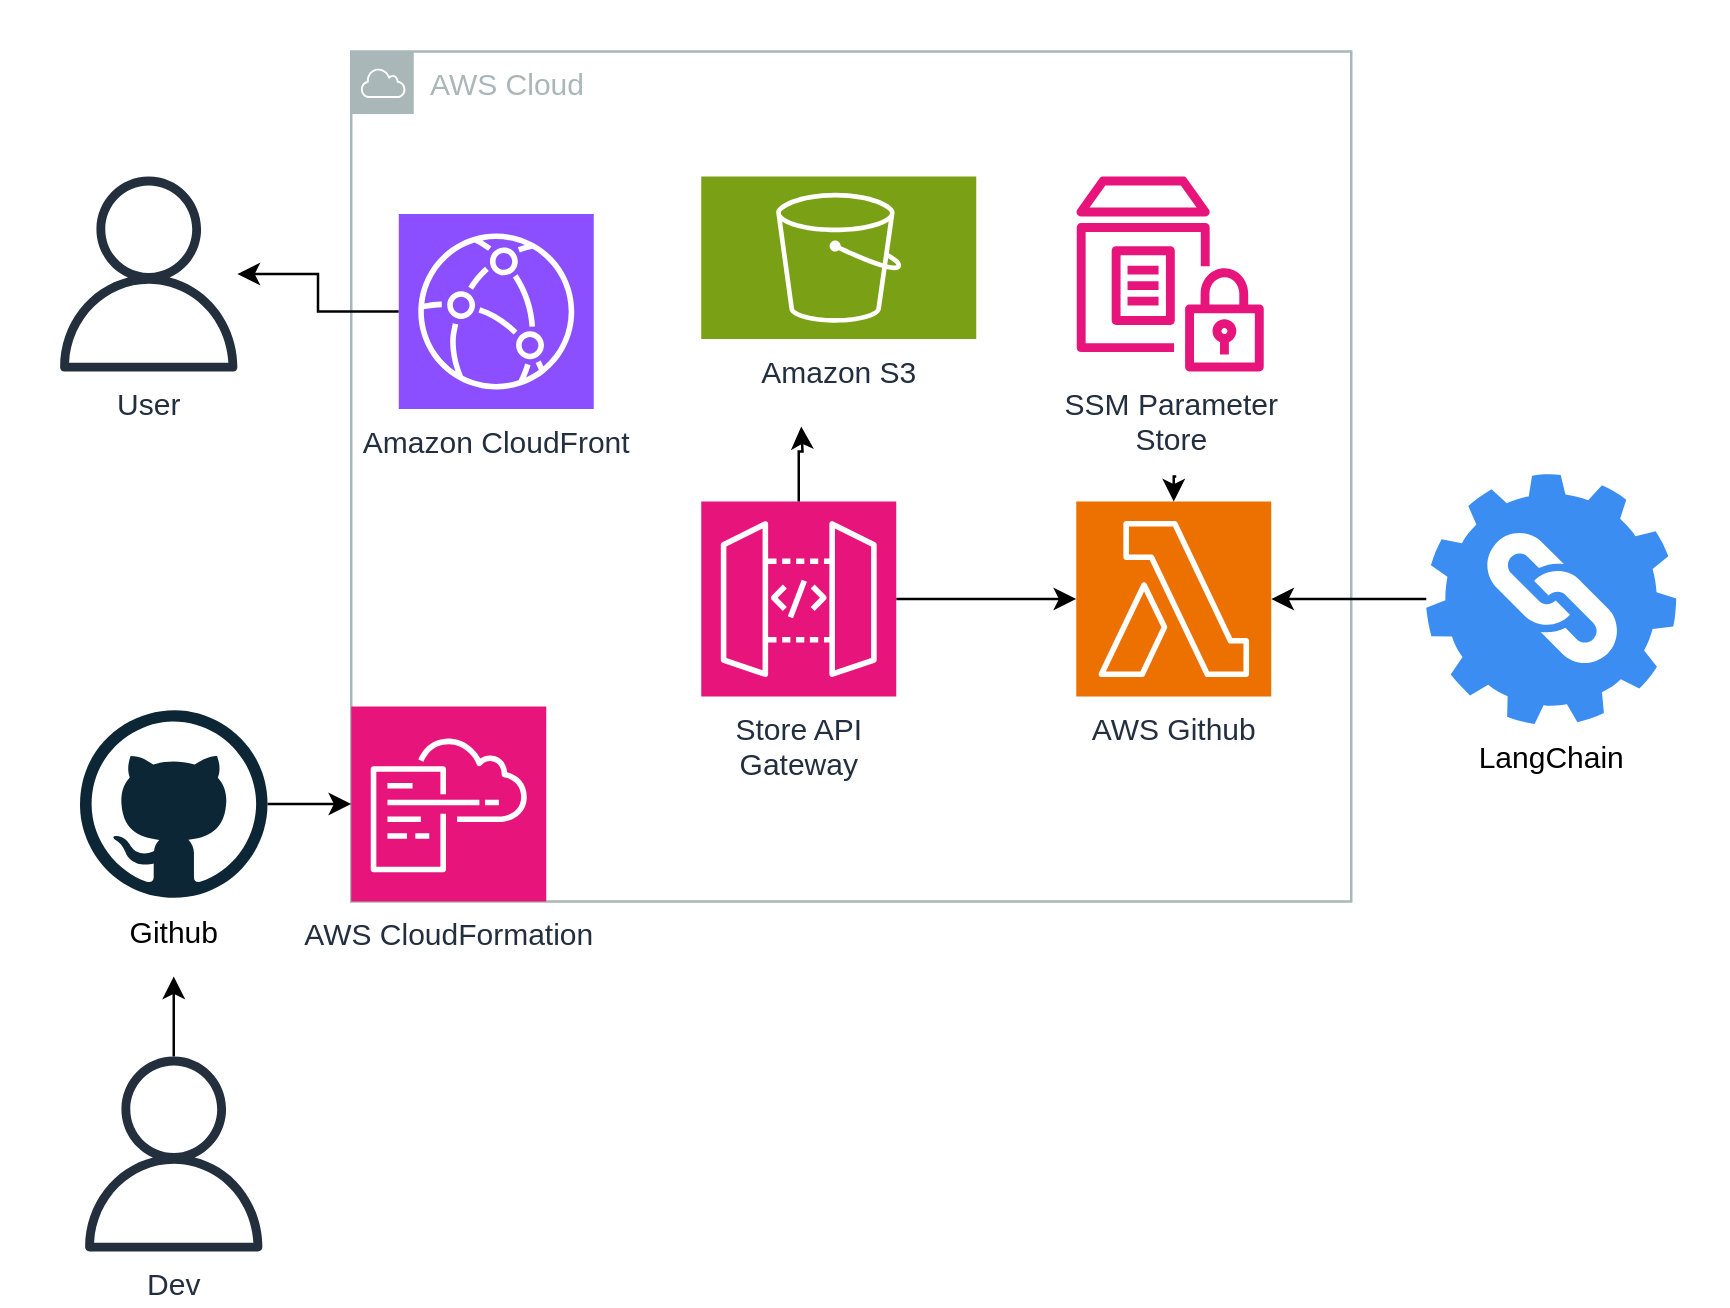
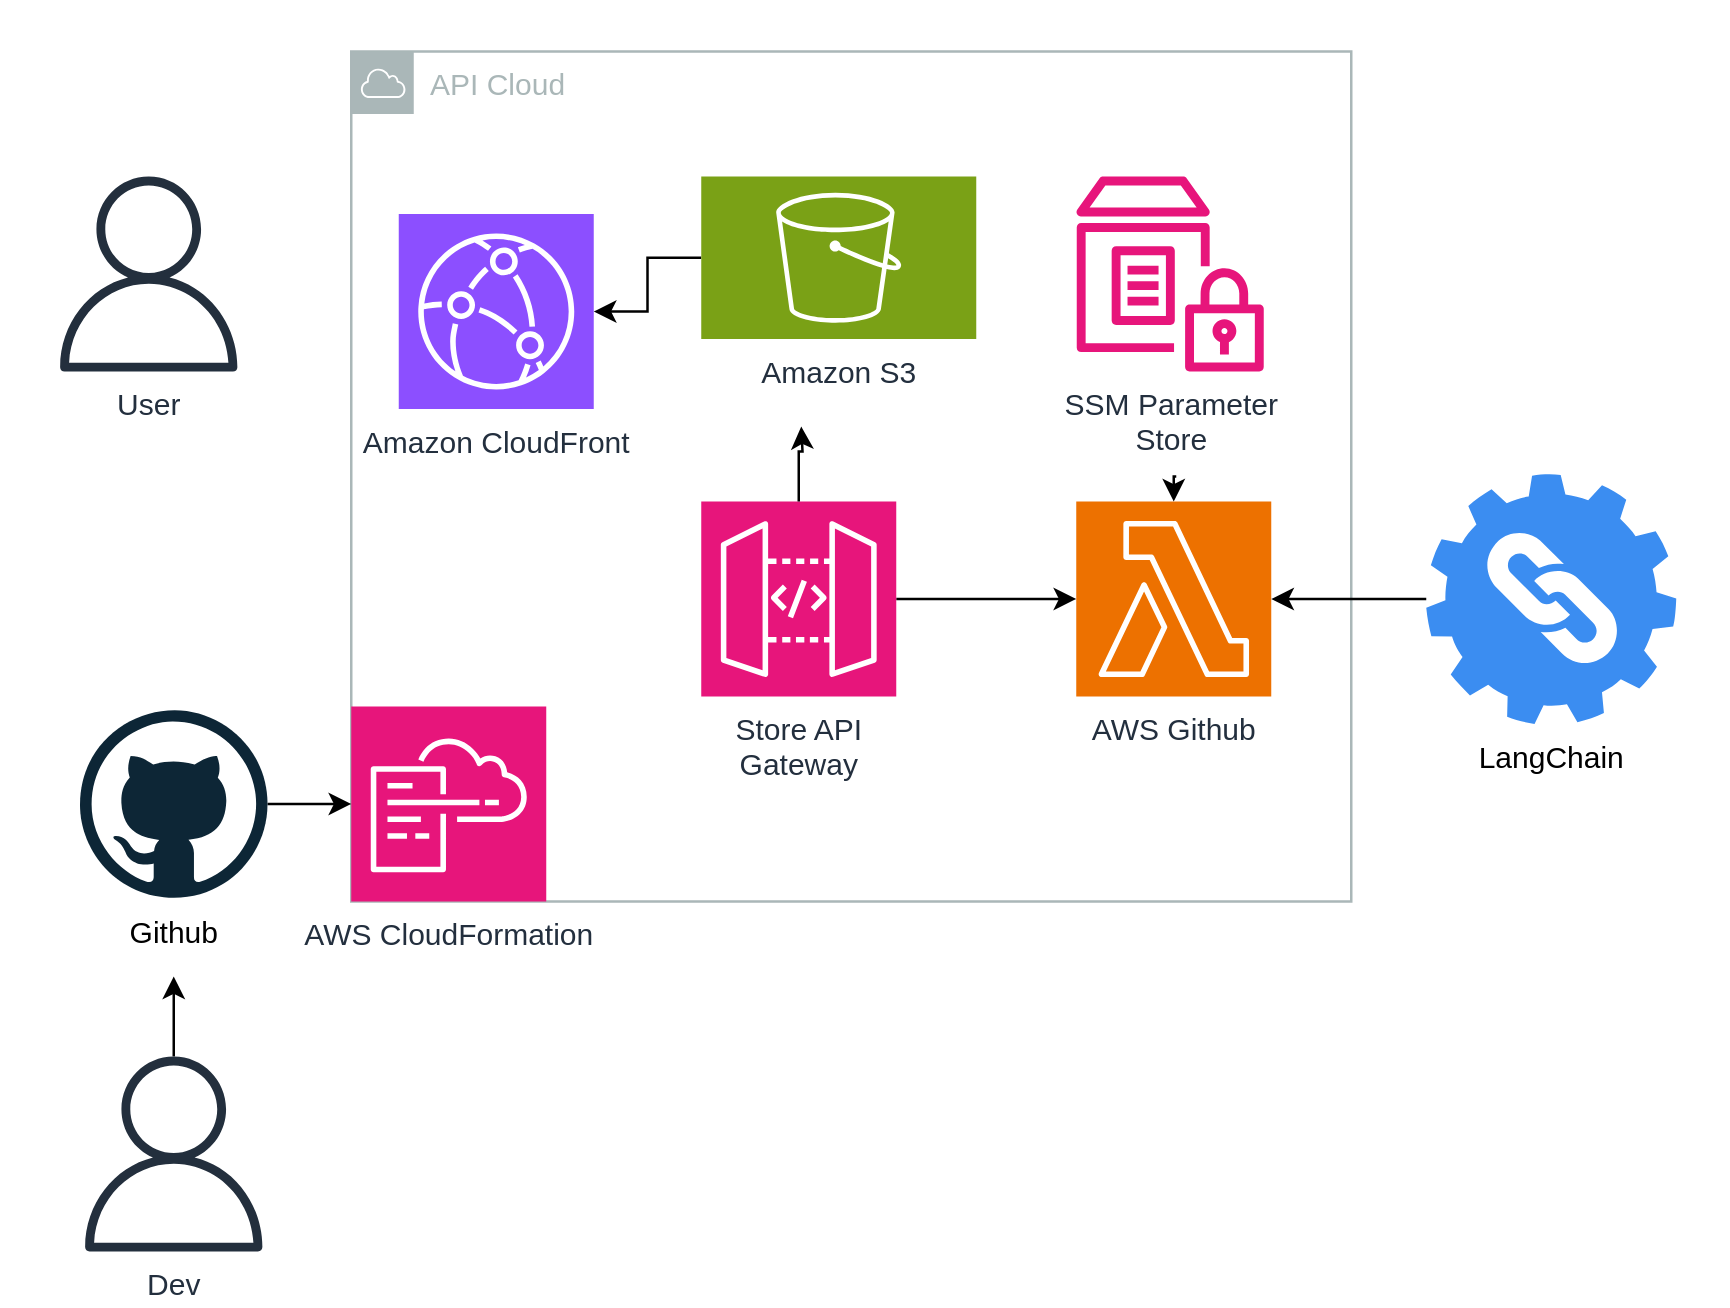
(499, 87) -> (499, 87)
none -> (648, 276)
(318, 301) -> none
